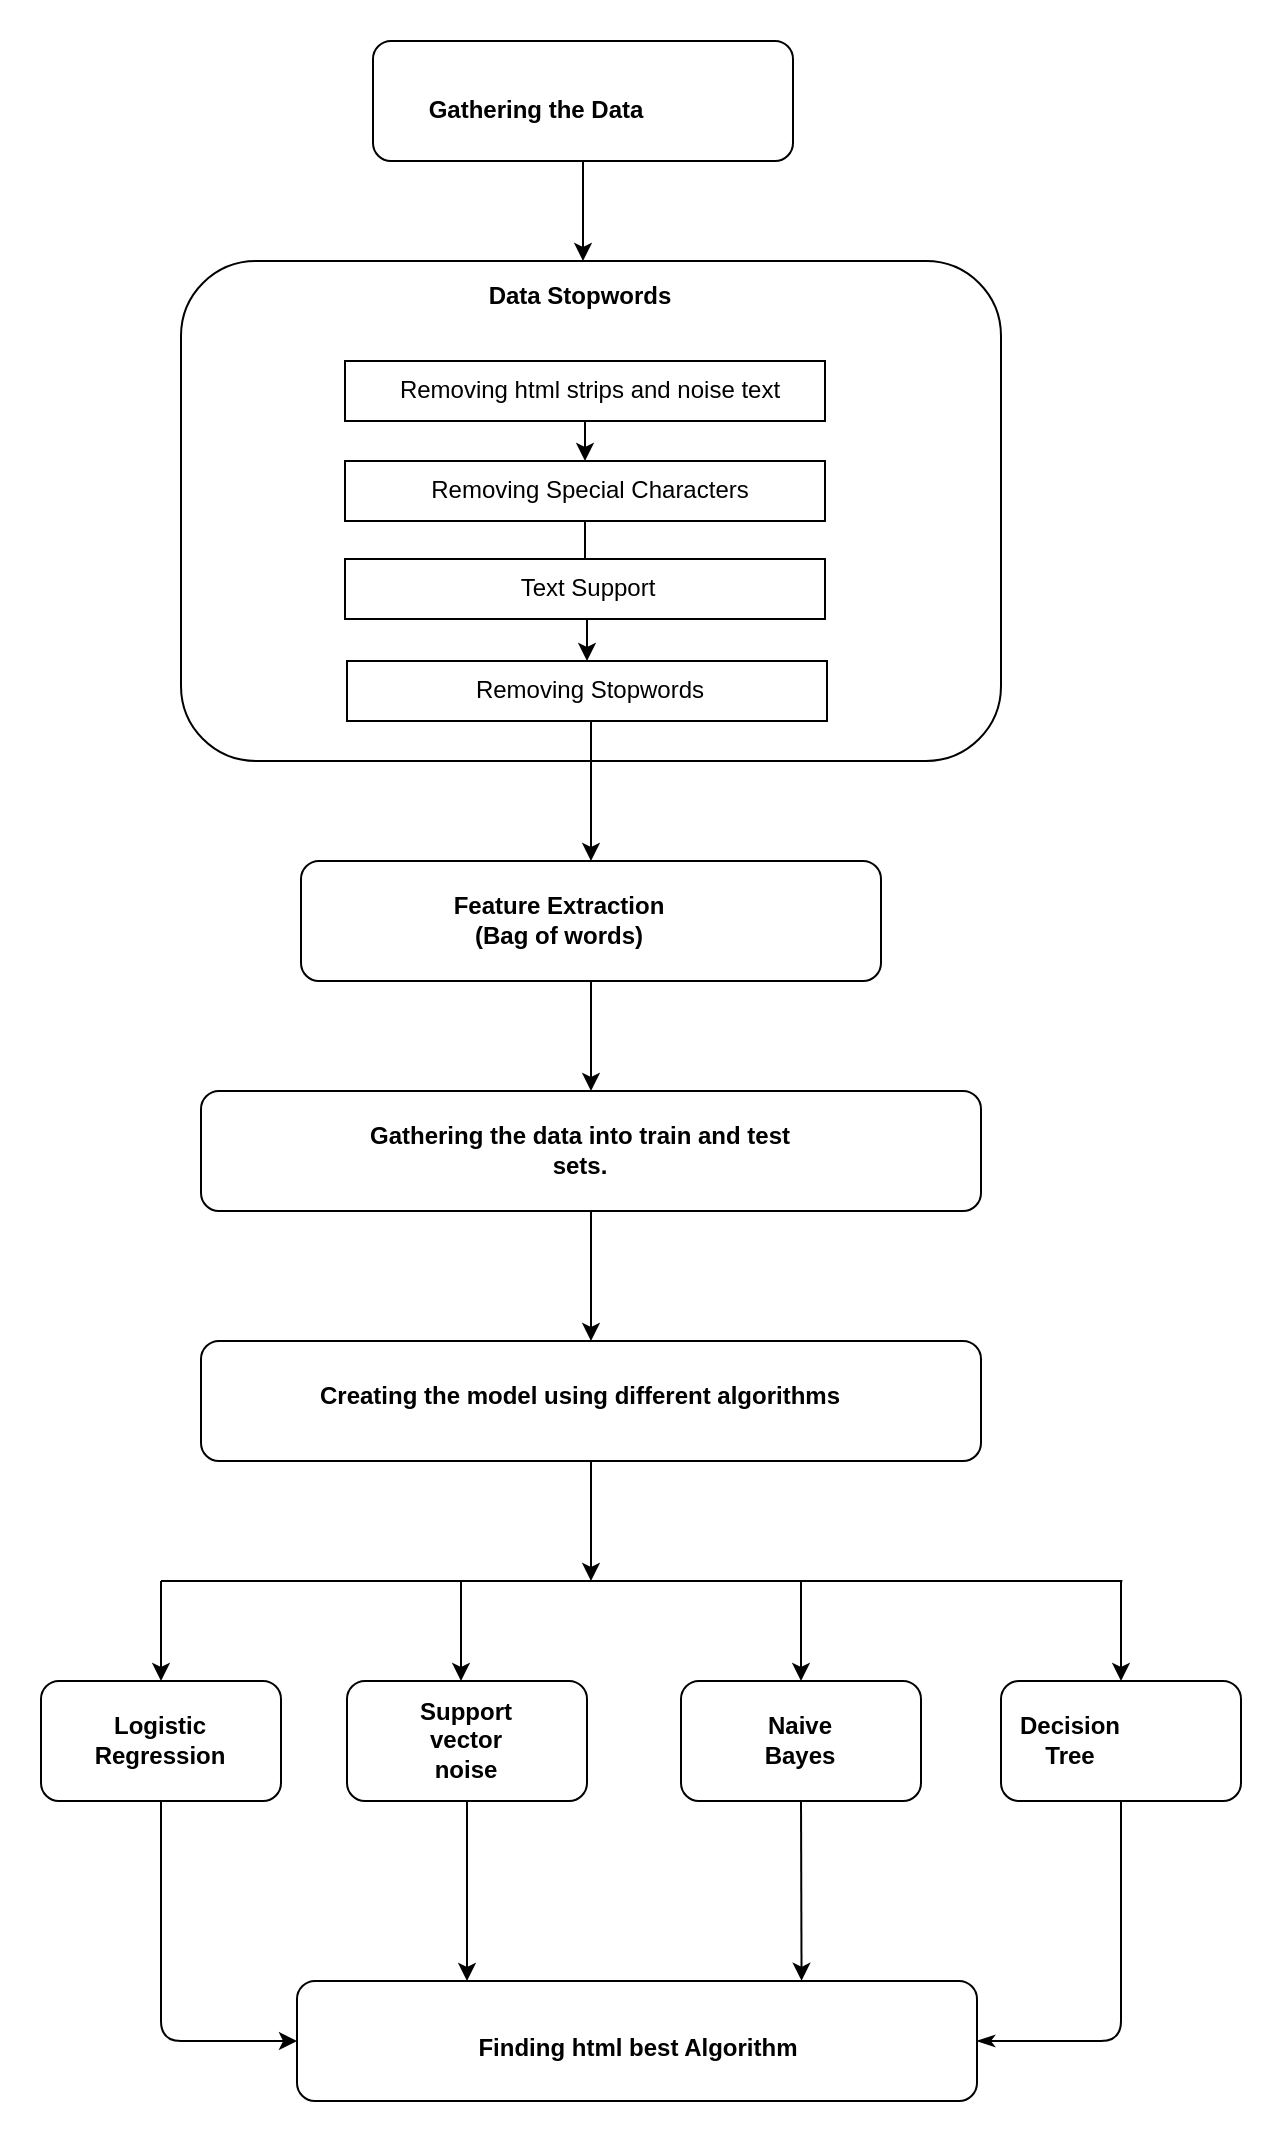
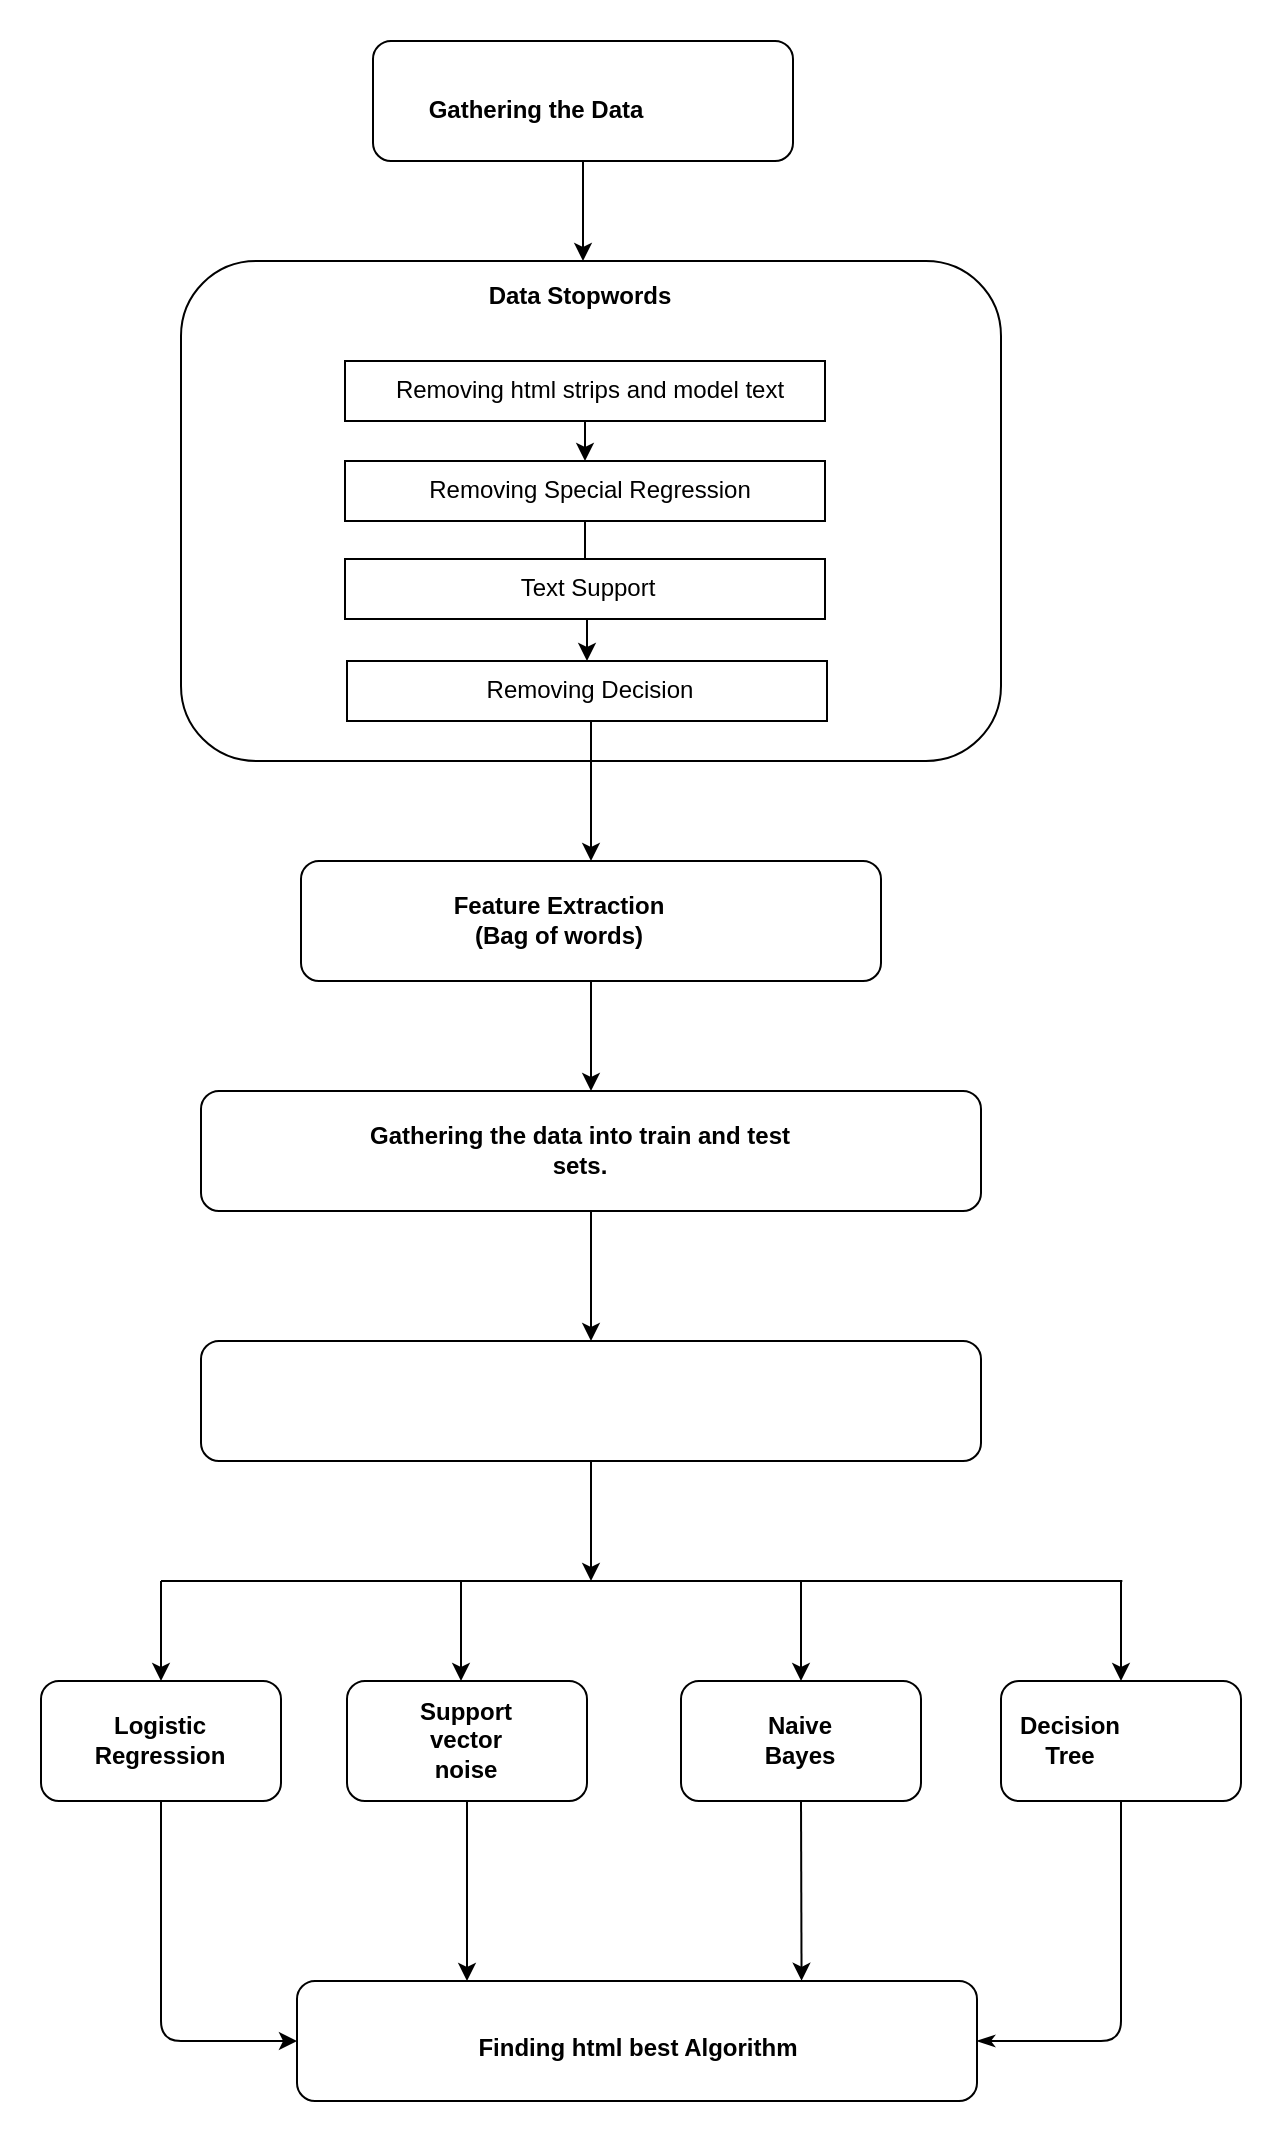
(591, 391) -> (591, 391)
(591, 491) -> (591, 491)
(591, 691) -> (591, 691)
(581, 1397) -> none
